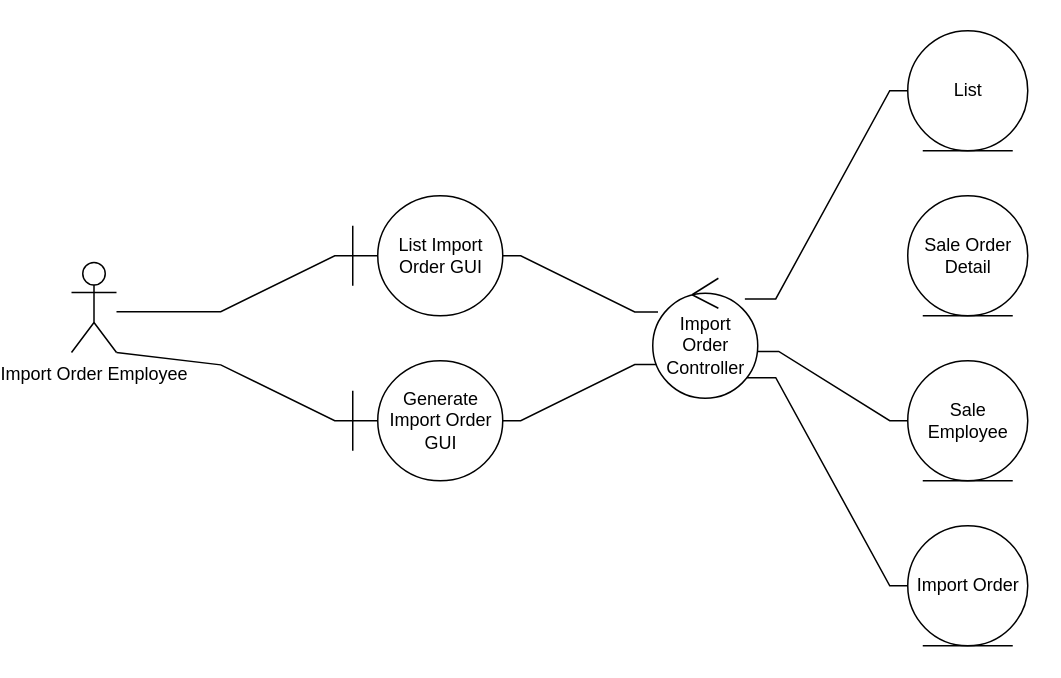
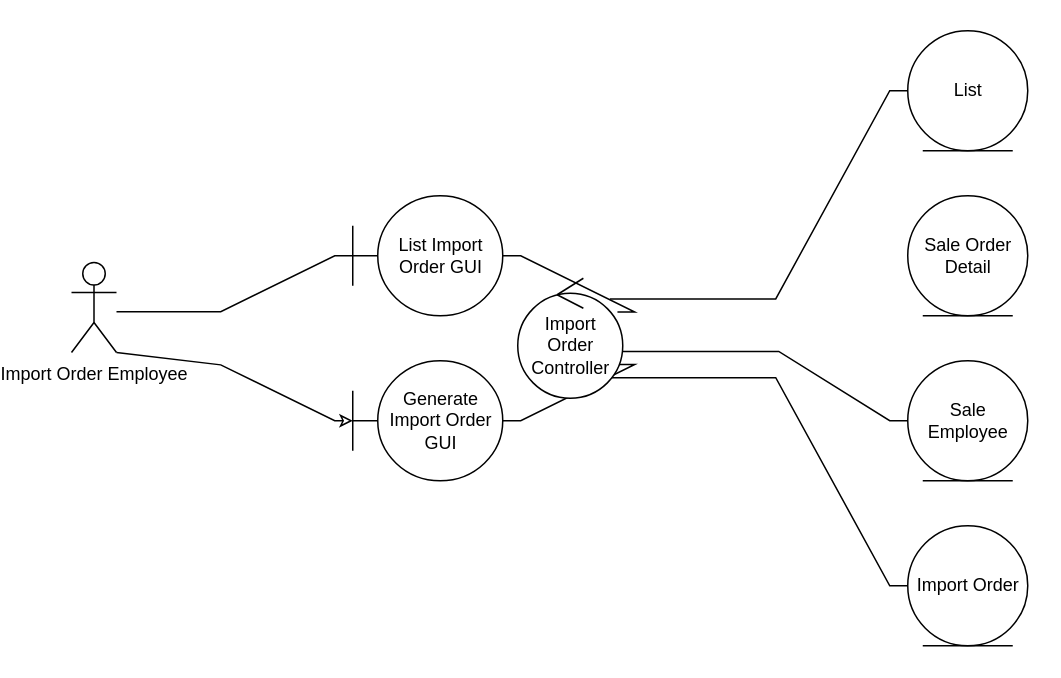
(705, 338) -> (570, 338)
(345, 421) -> (341, 421)
